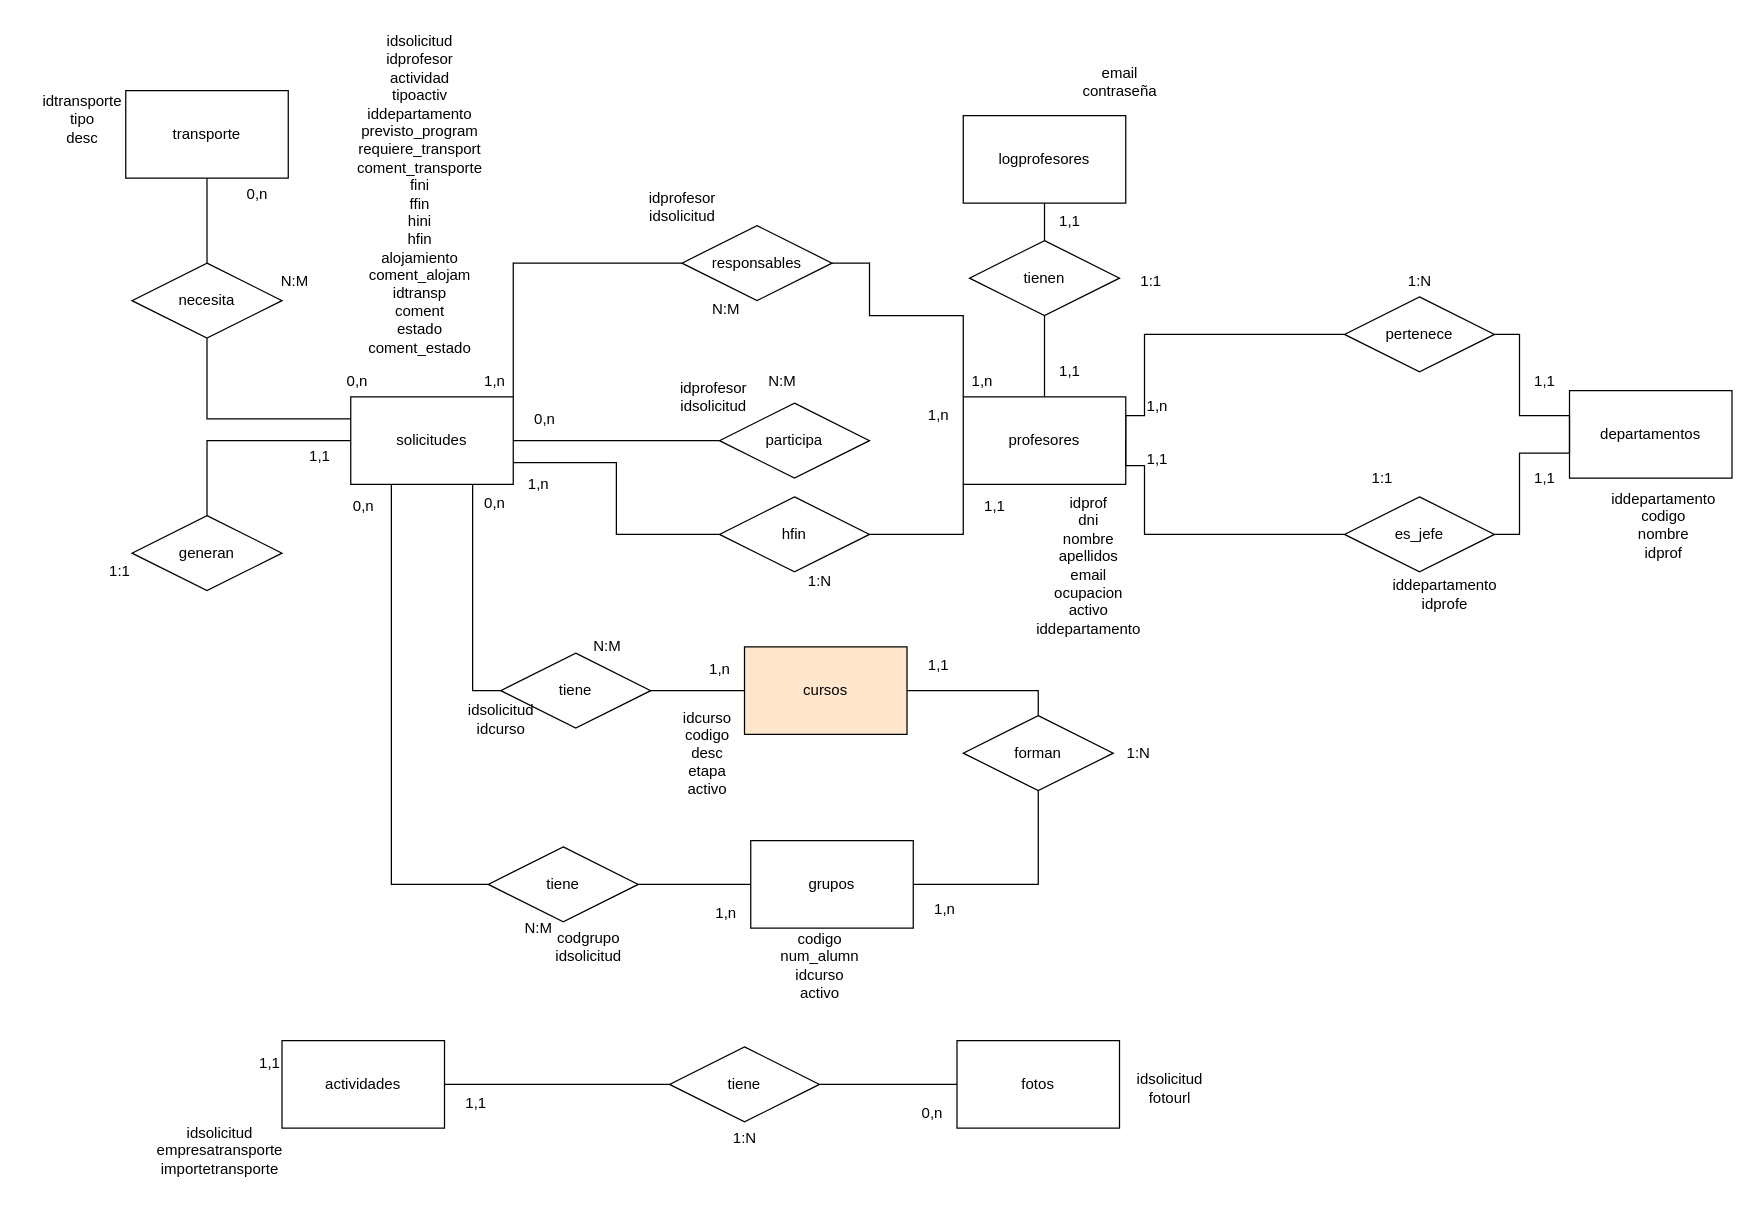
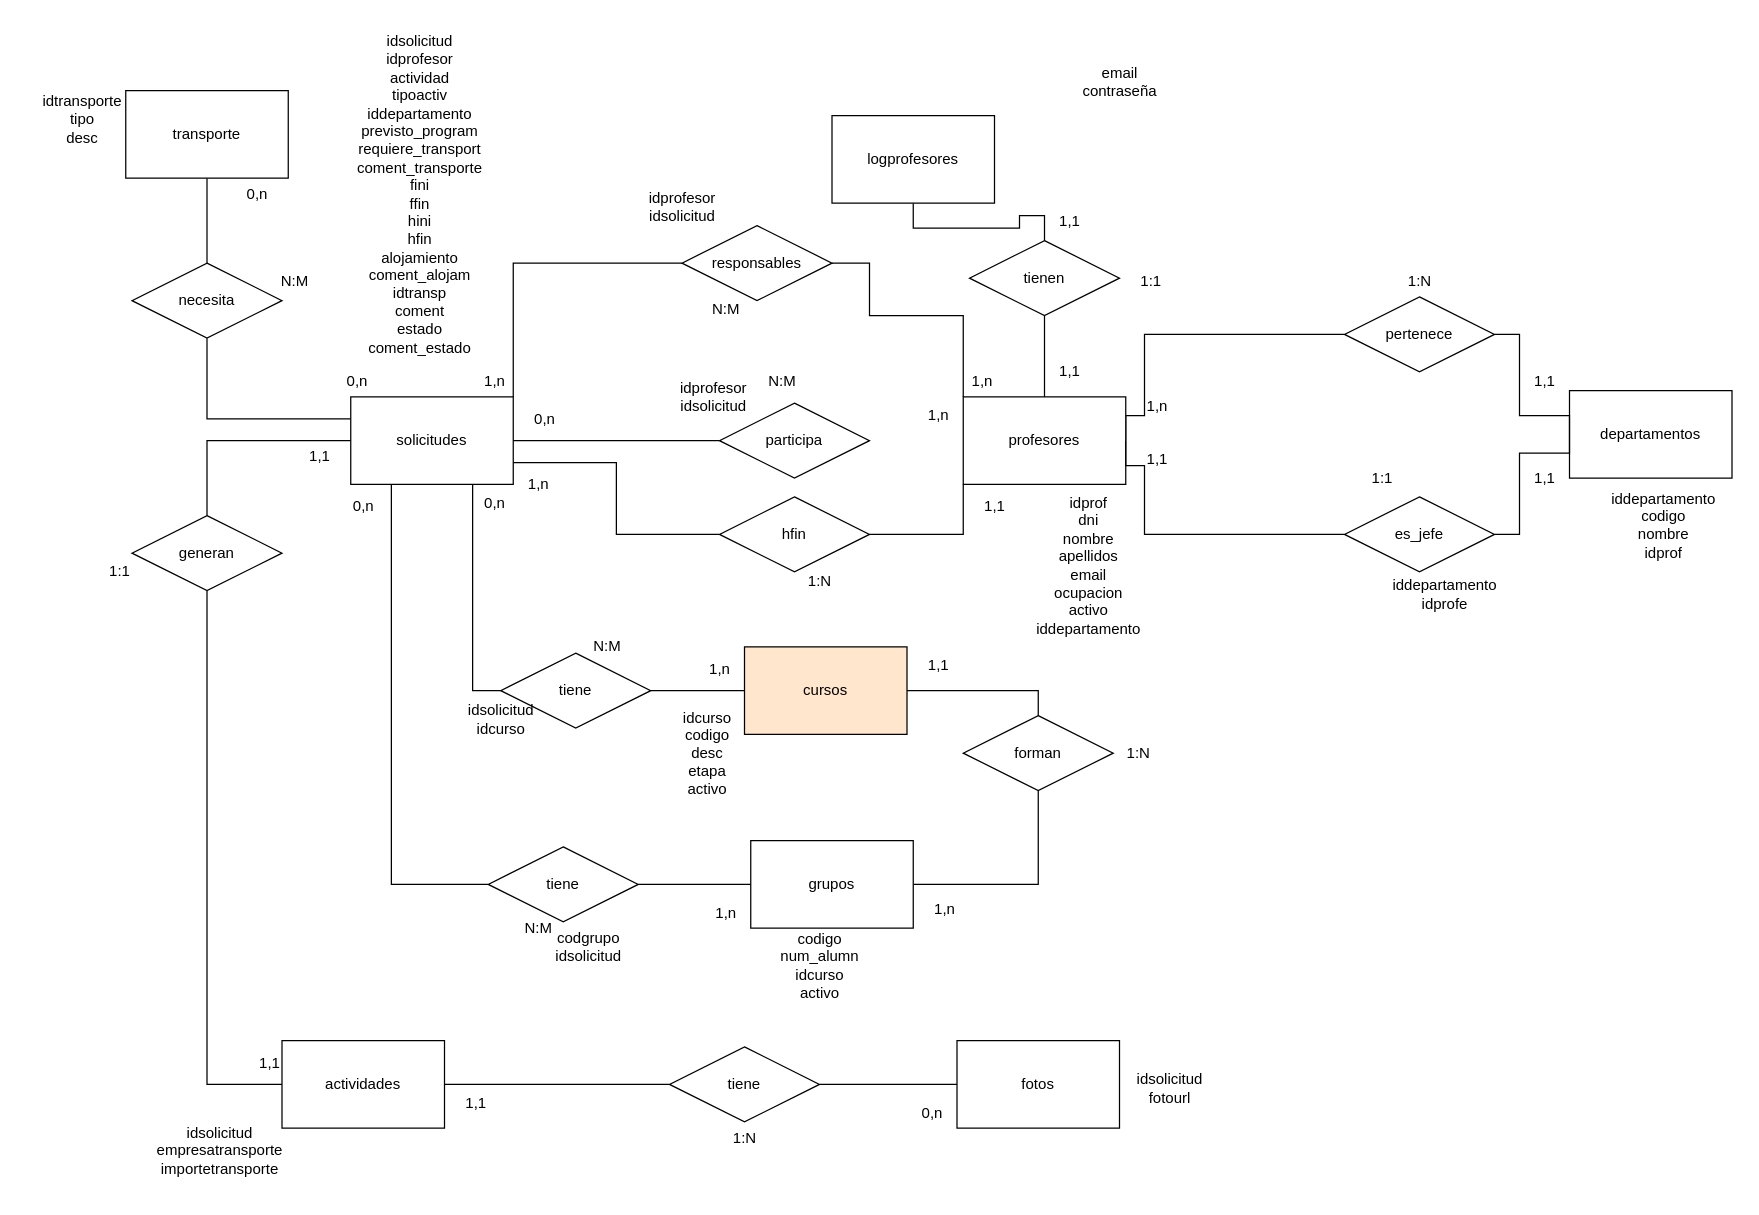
(1044, 159) -> (913, 159)
none -> (207, 875)
